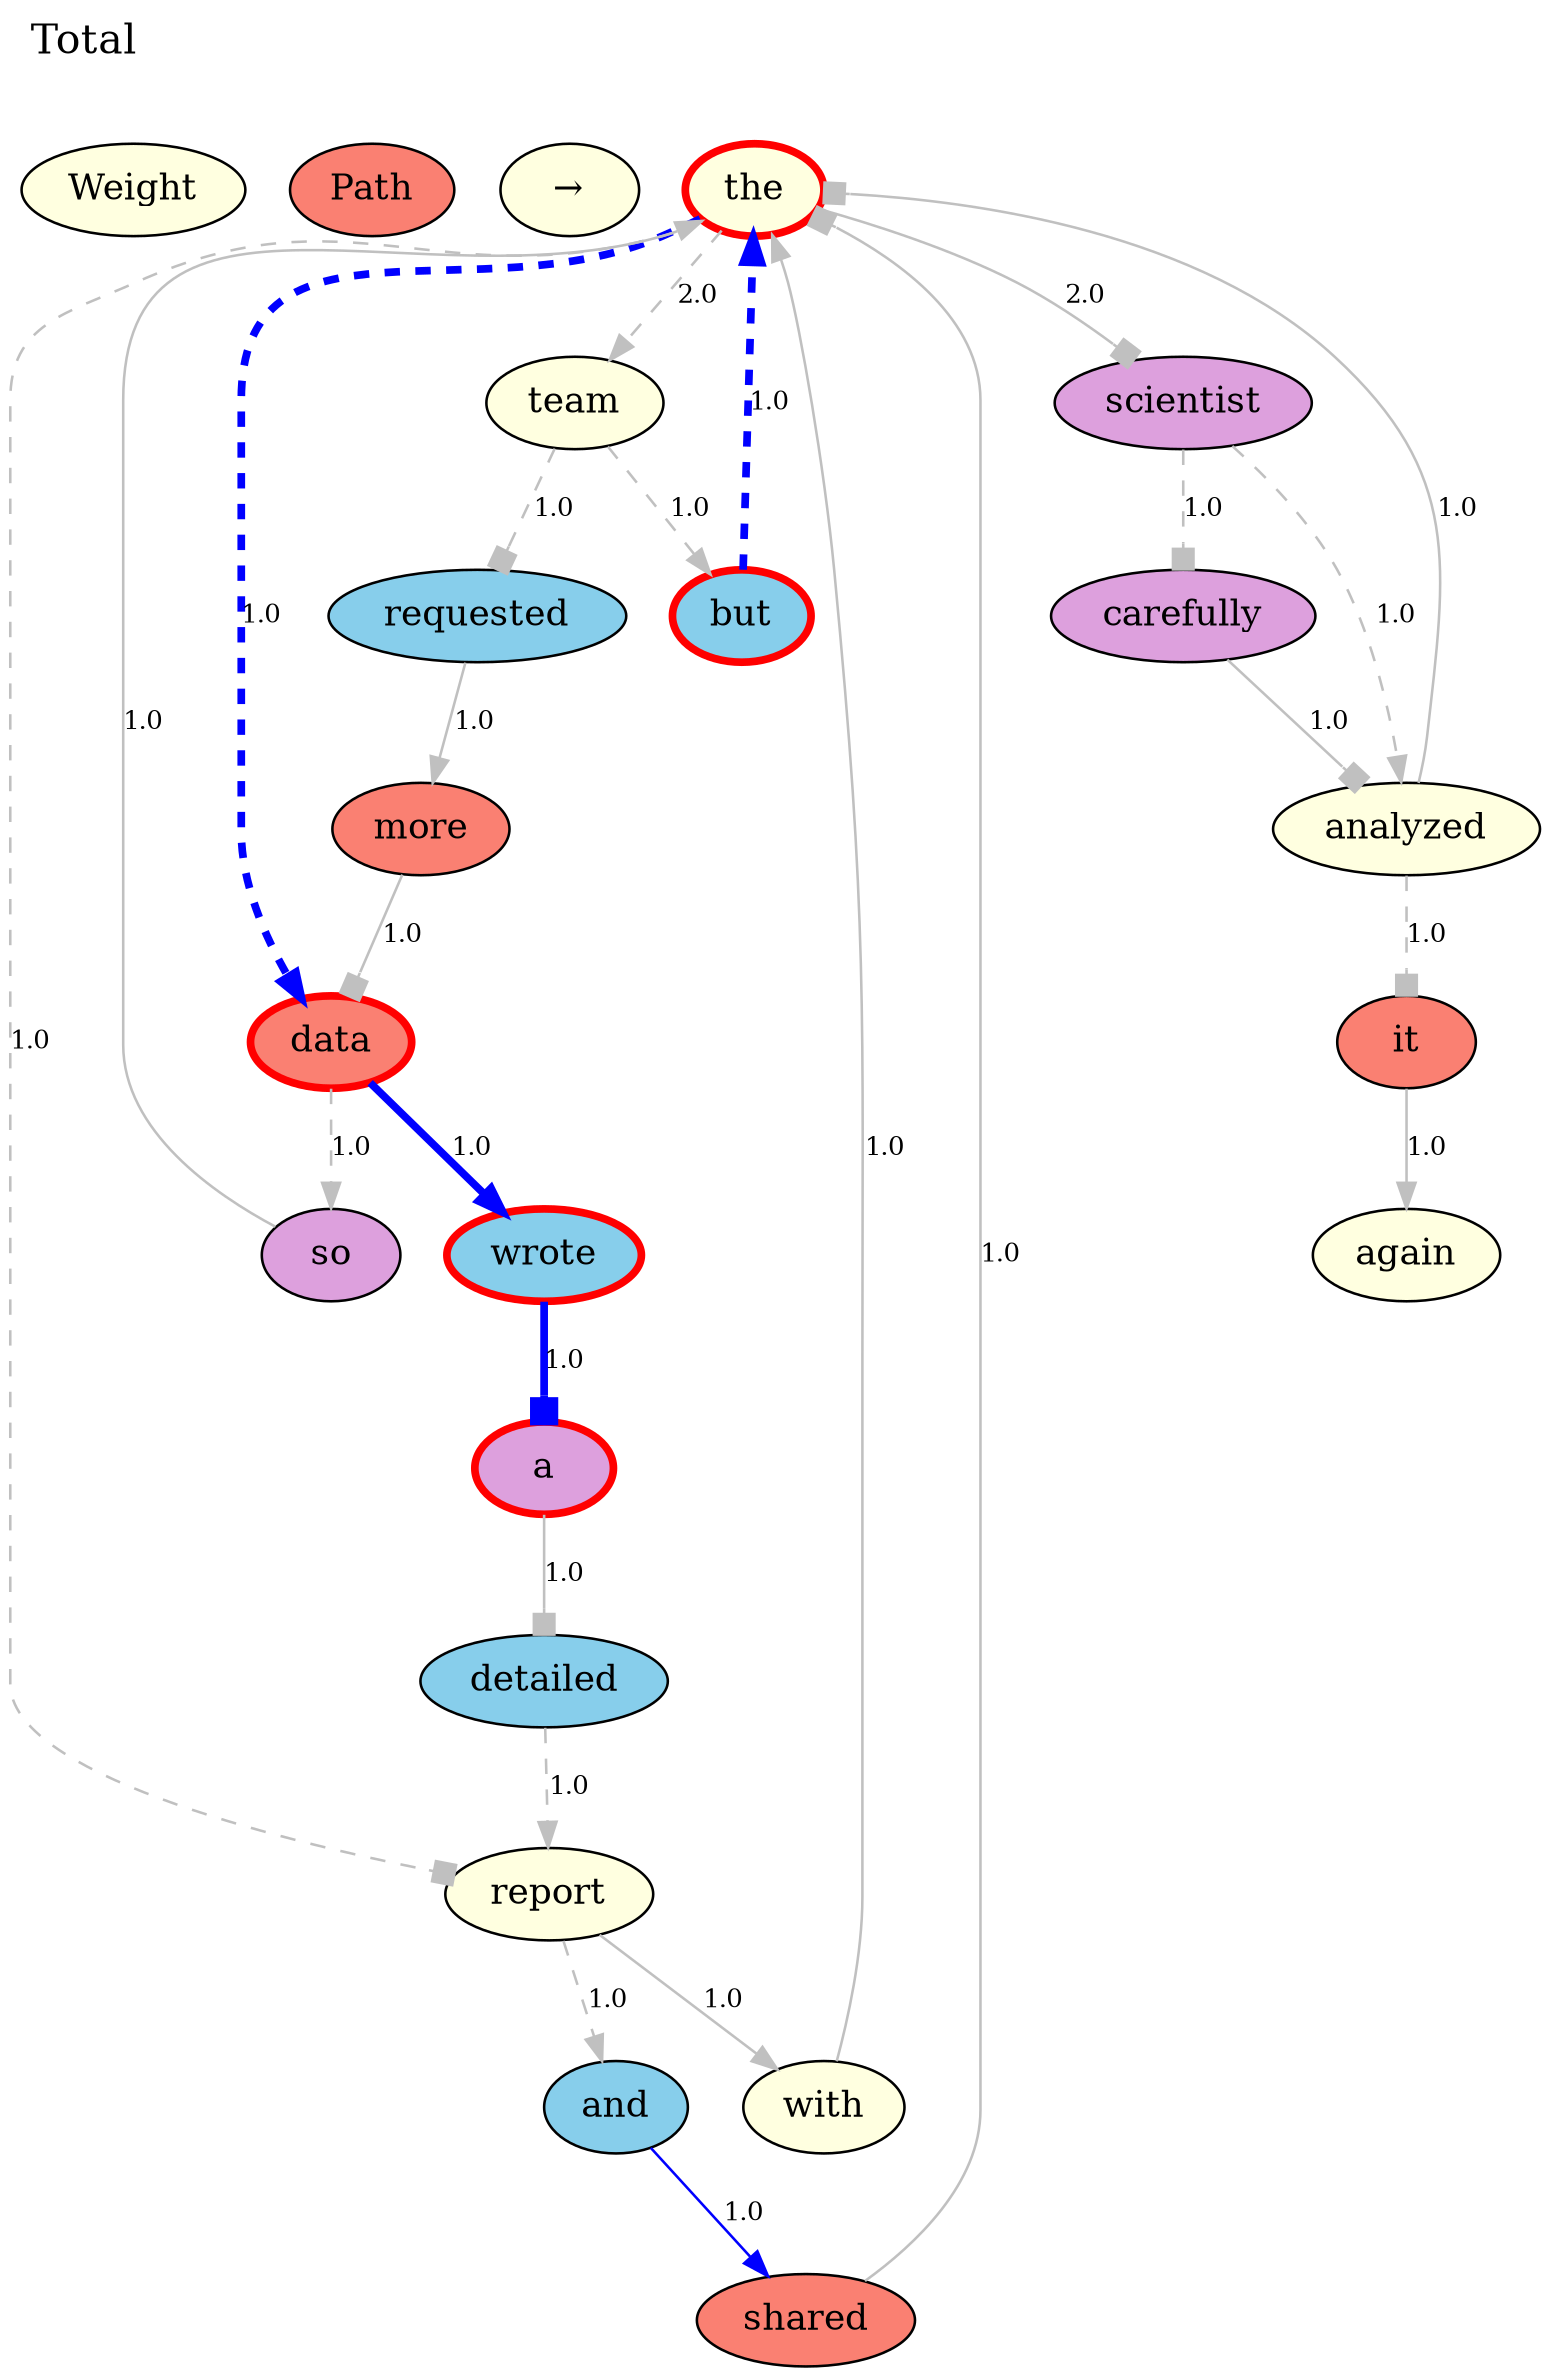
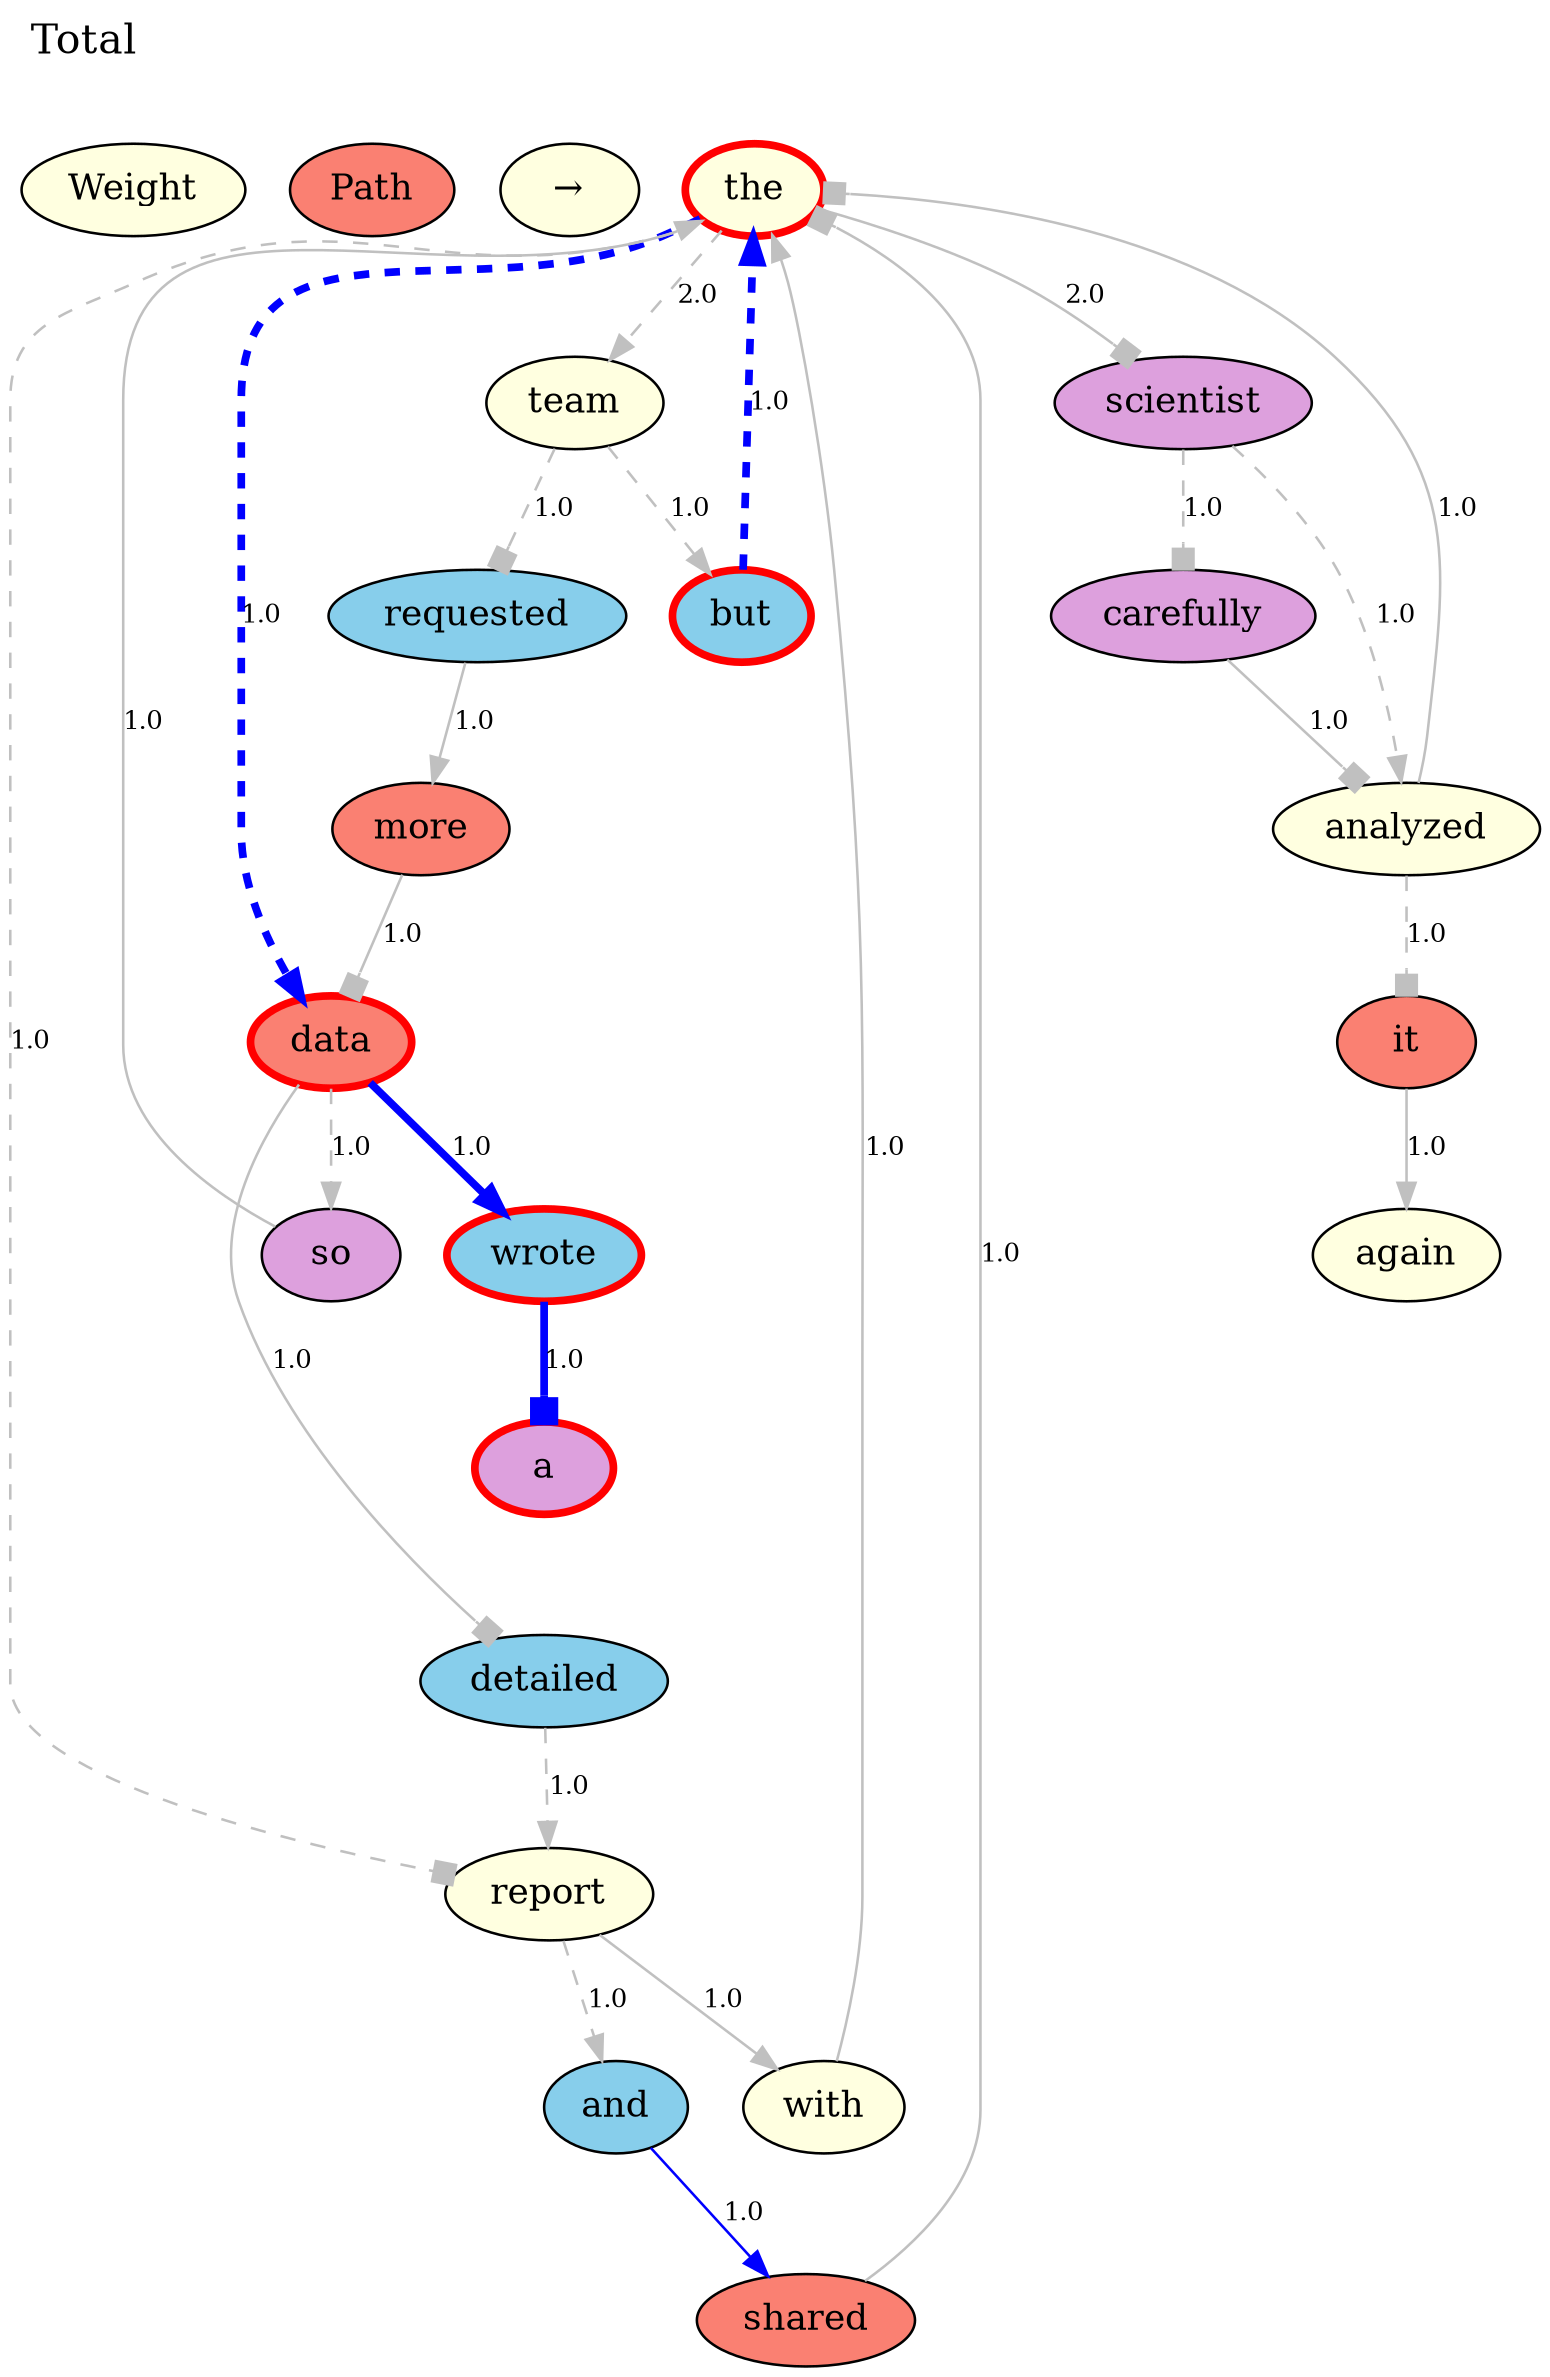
(544, 1562) -> (274, 1377)
